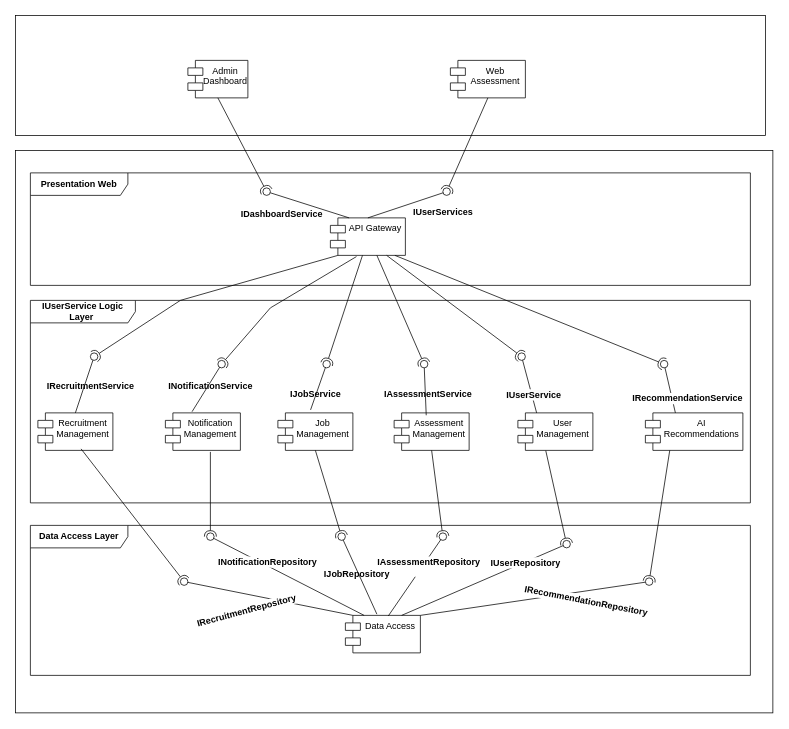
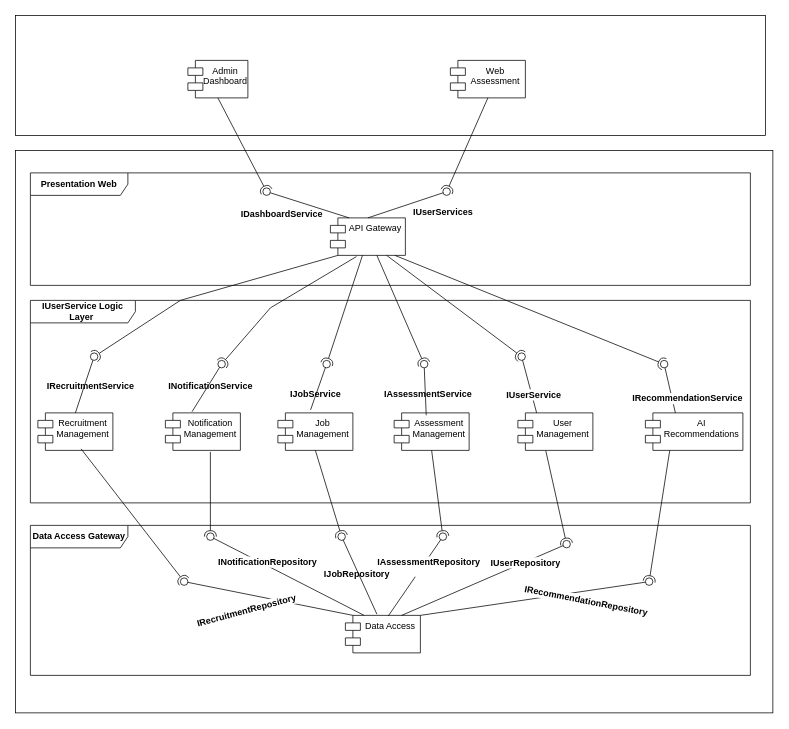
(79, 537) -> (79, 537)
